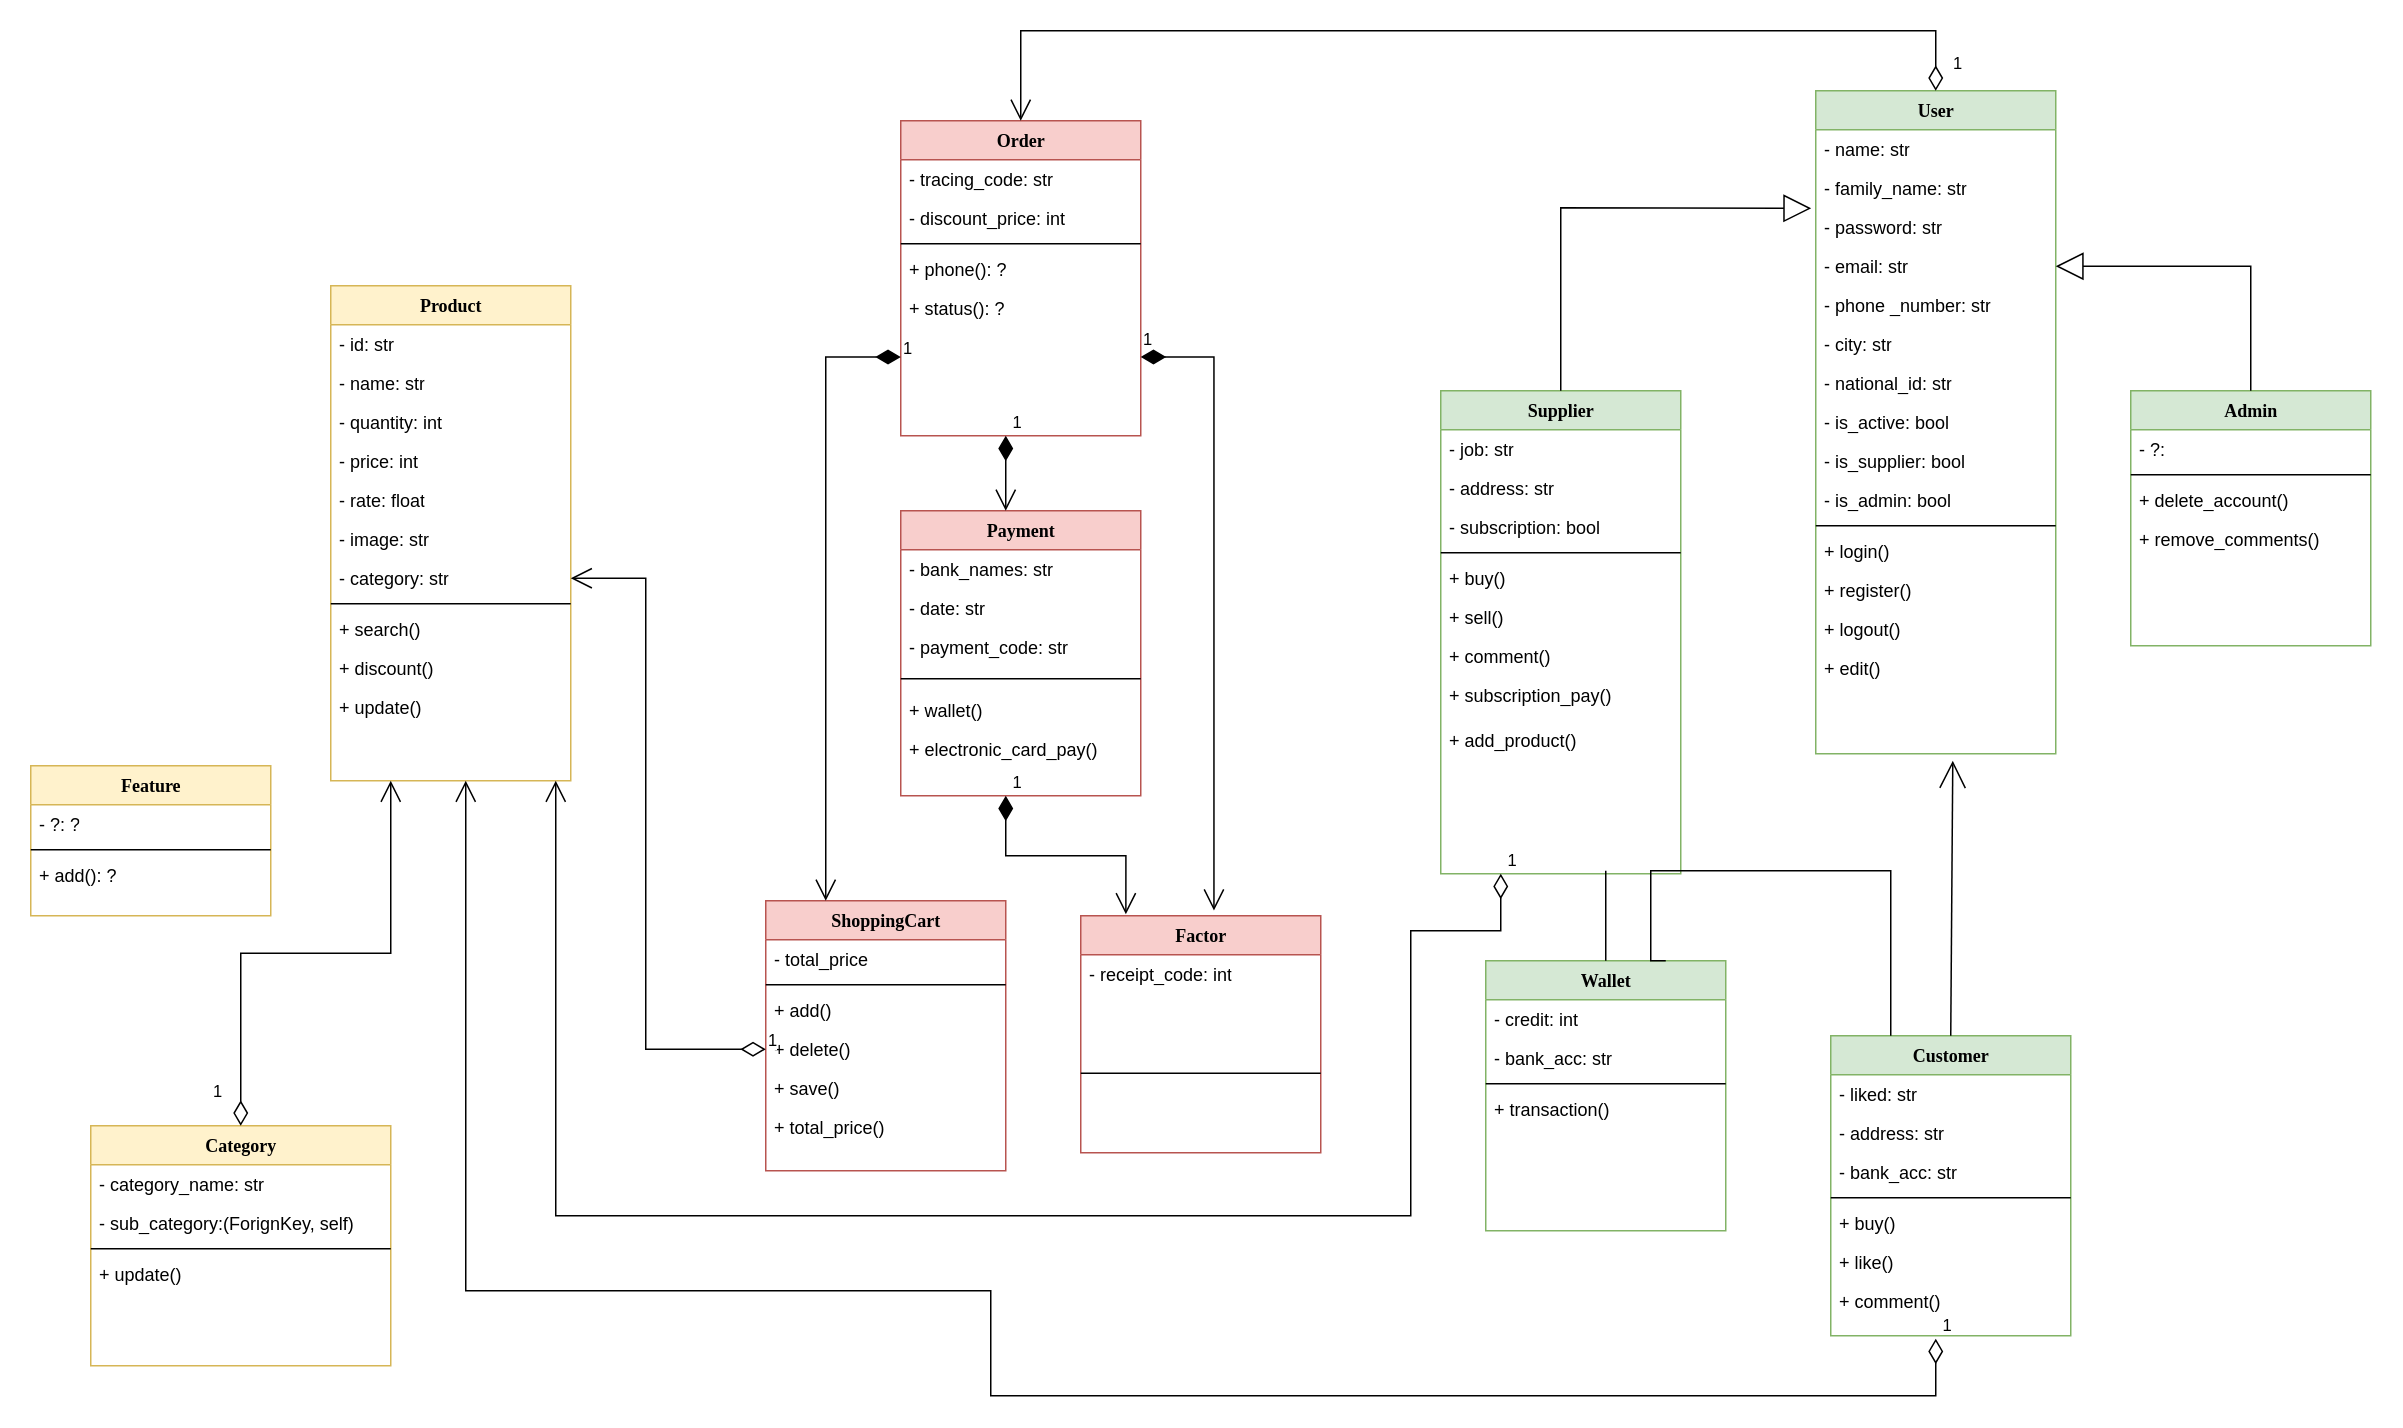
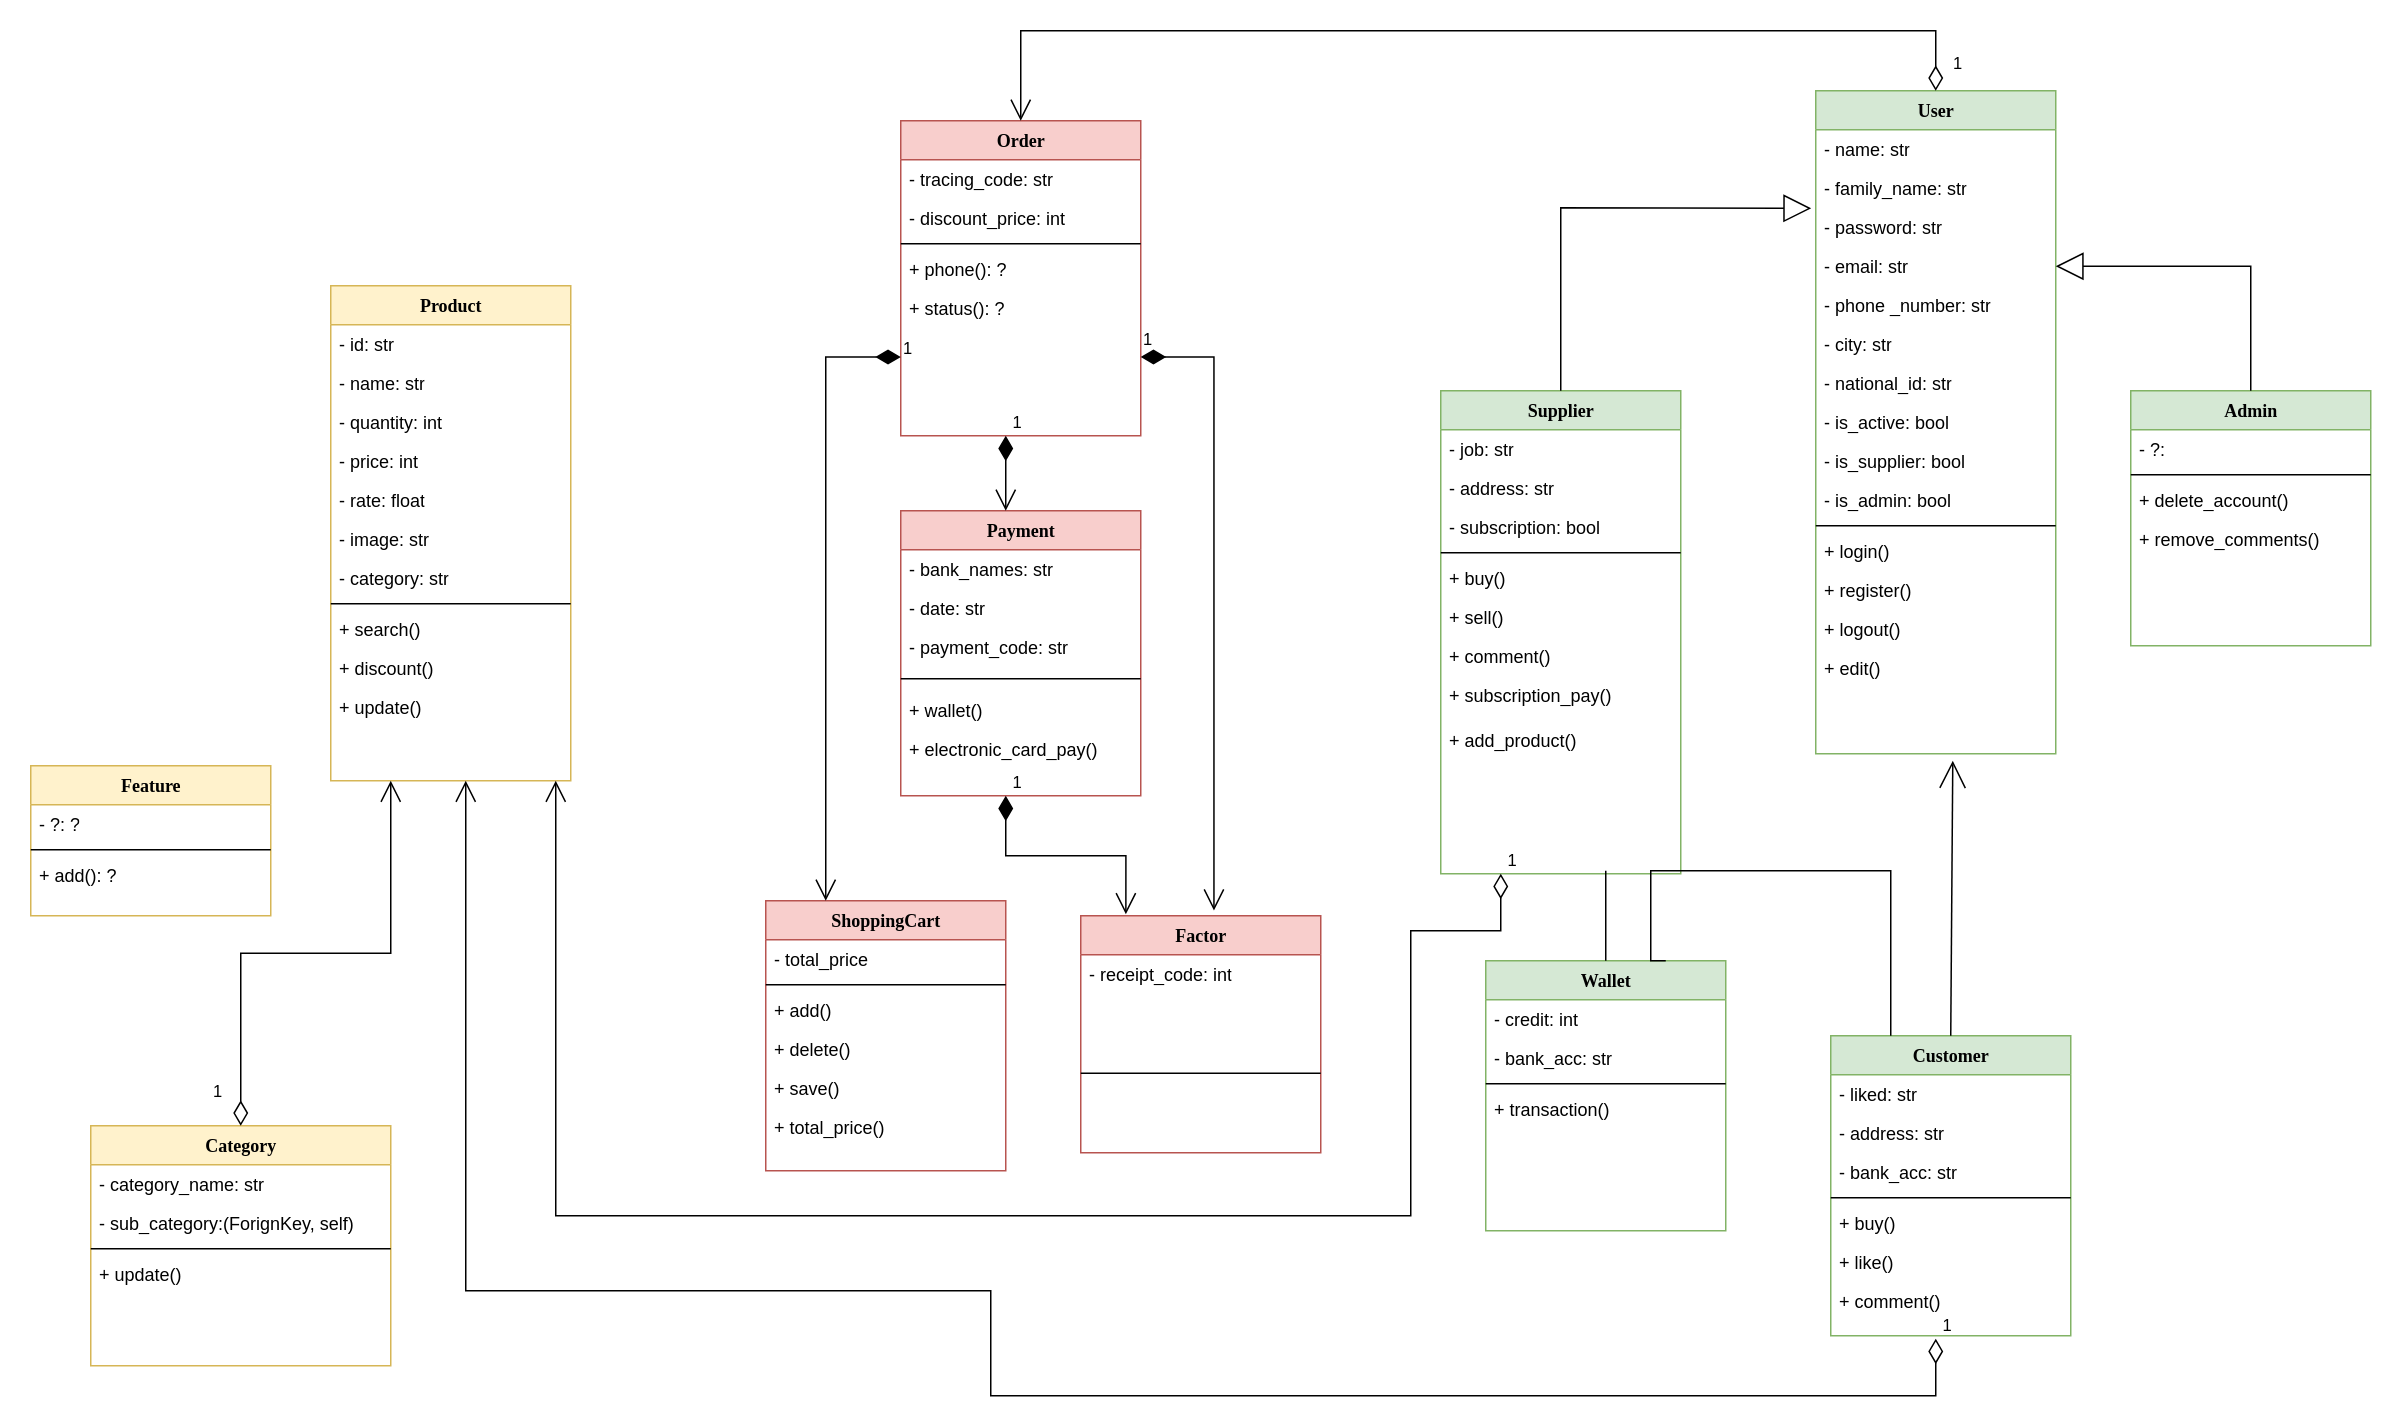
(646, 826) -> none
